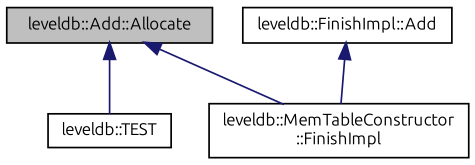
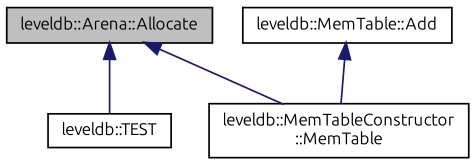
(110, 25) -> (110, 25)
(347, 25) -> (347, 25)
(339, 131) -> (339, 131)
